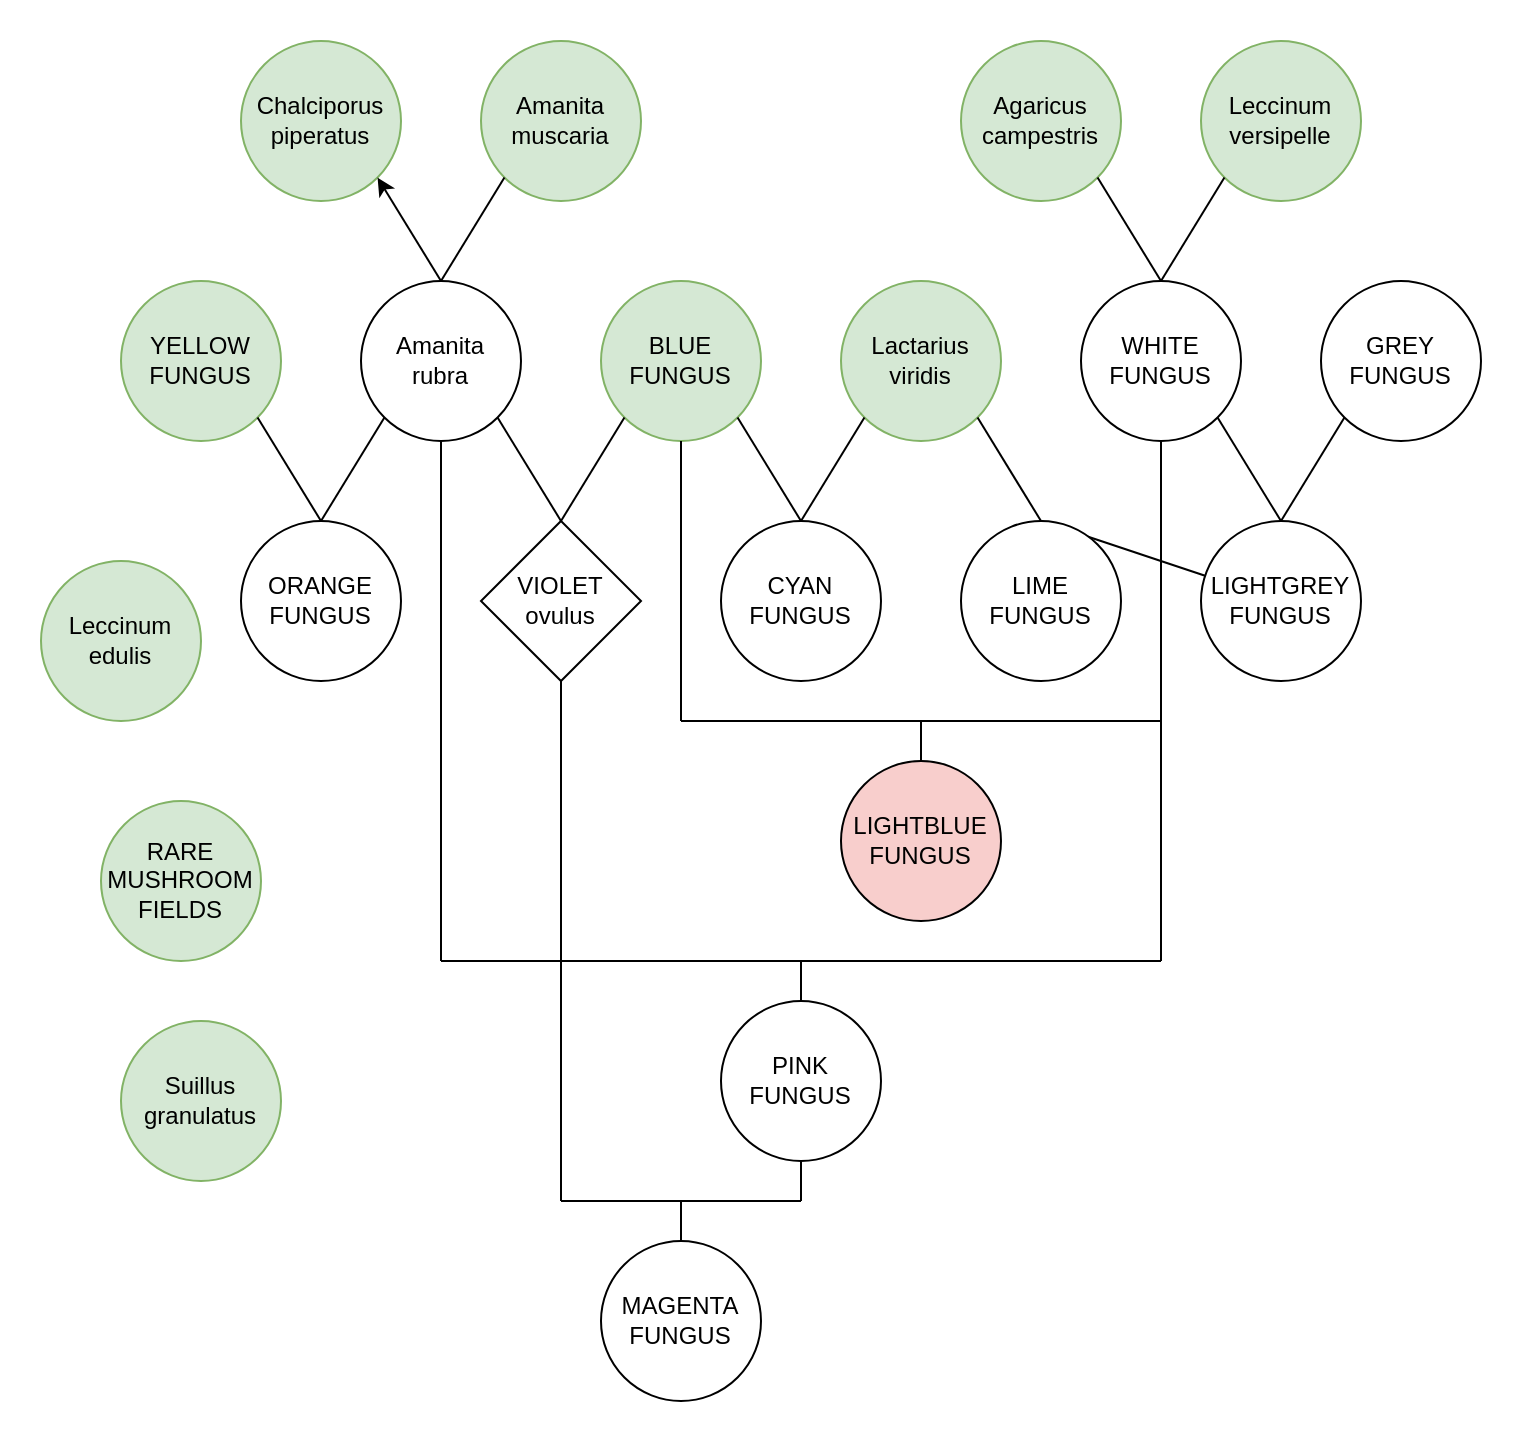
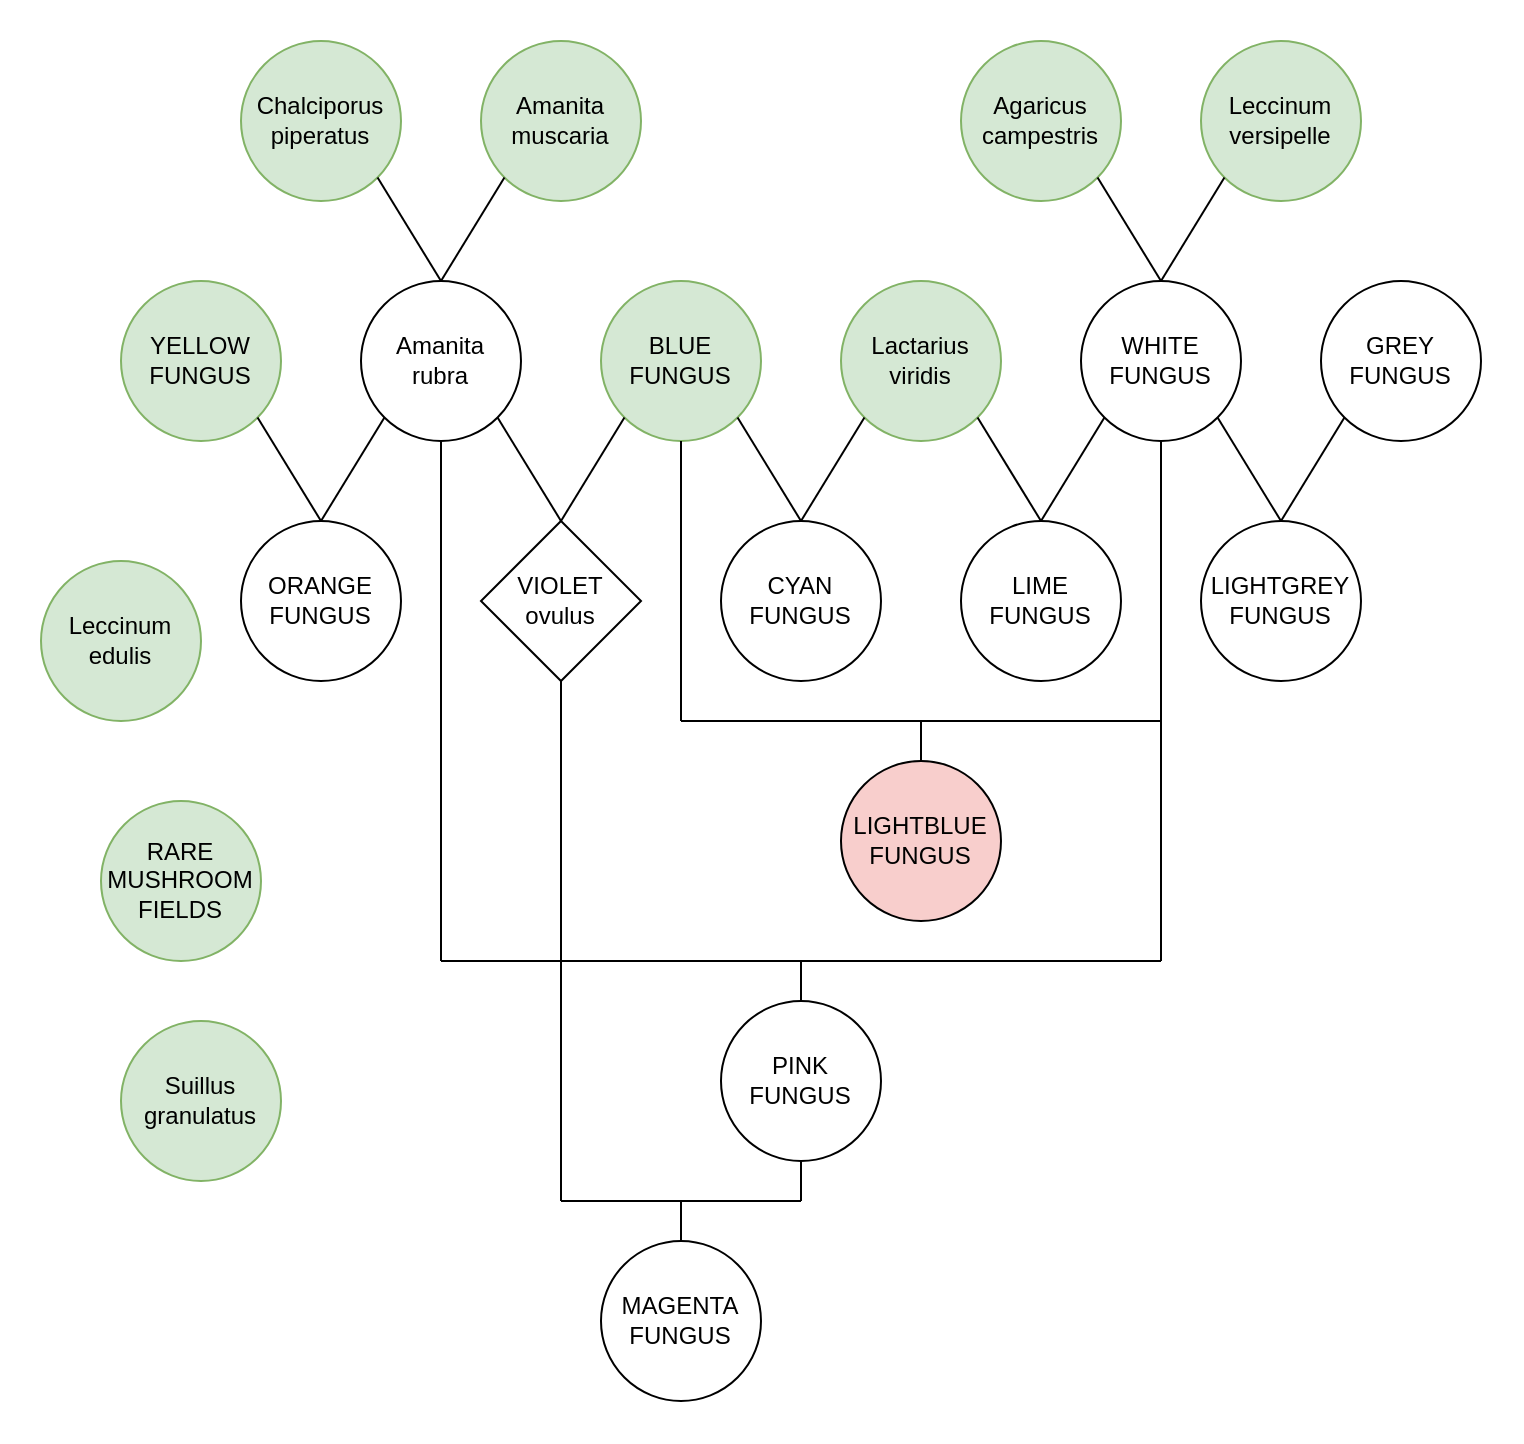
(385, 189) -> (382, 185)
(1146, 556) -> (1072, 470)
